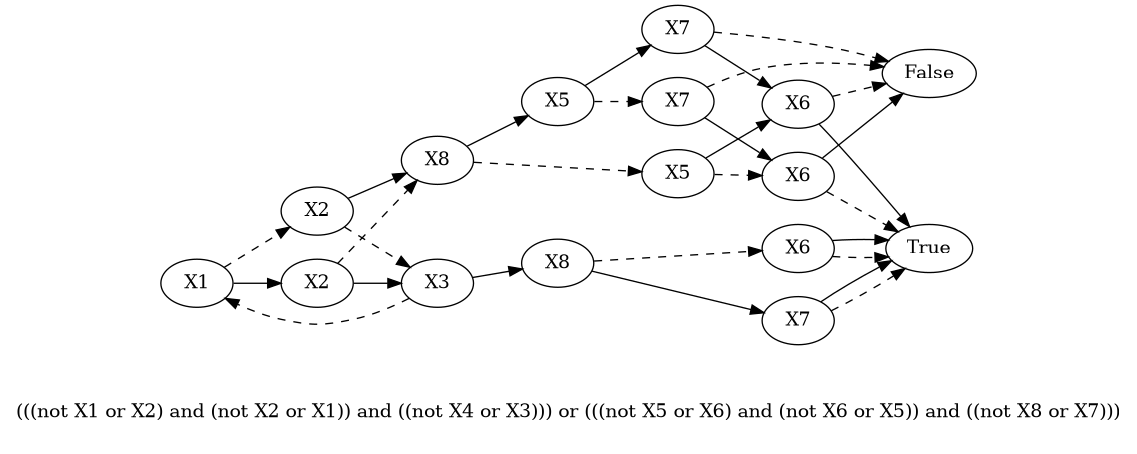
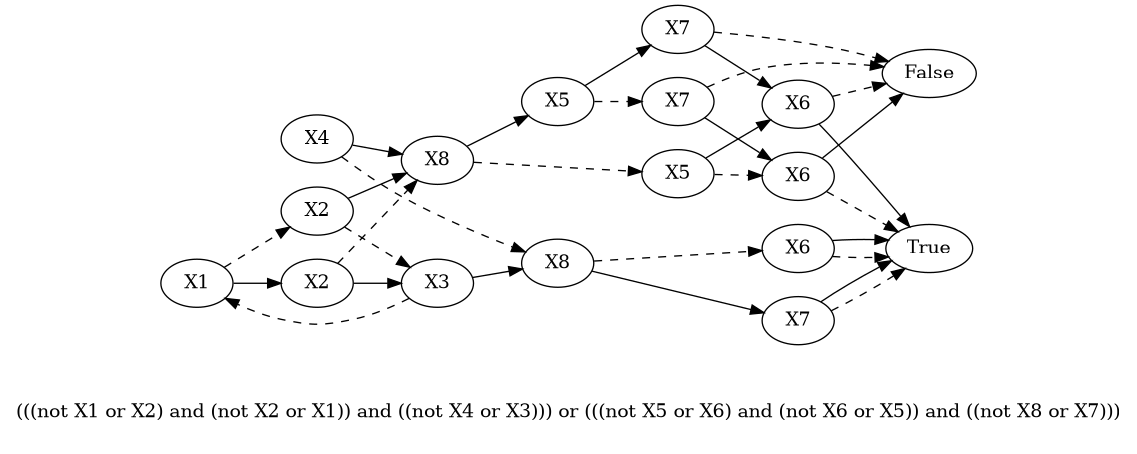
none -> (317, 139)
